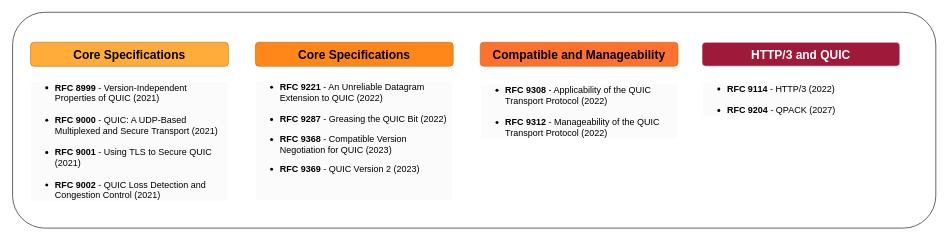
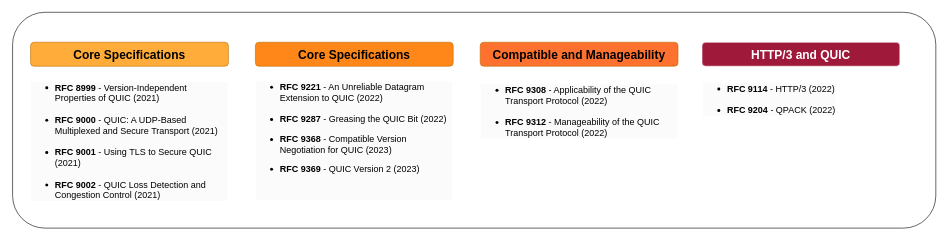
(748, 99) -> (748, 99)
